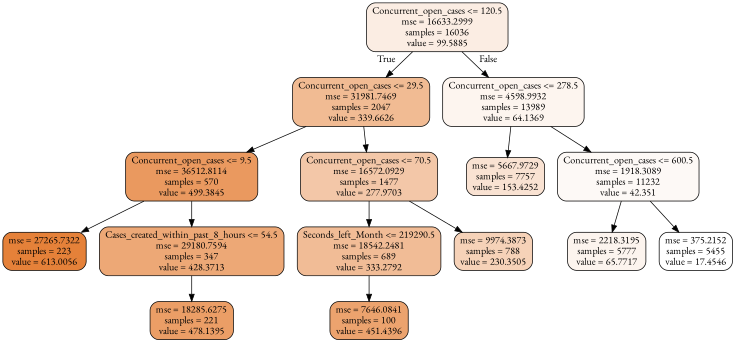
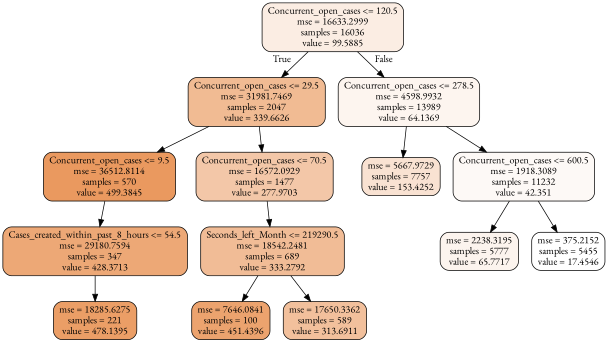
(45, 251) -> none
(493, 251) -> none
(607, 251) -> (479, 251)
none -> (325, 321)
